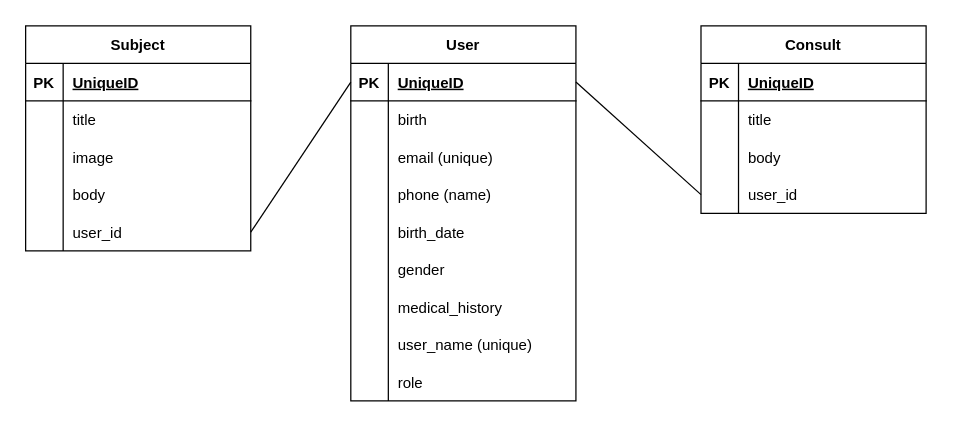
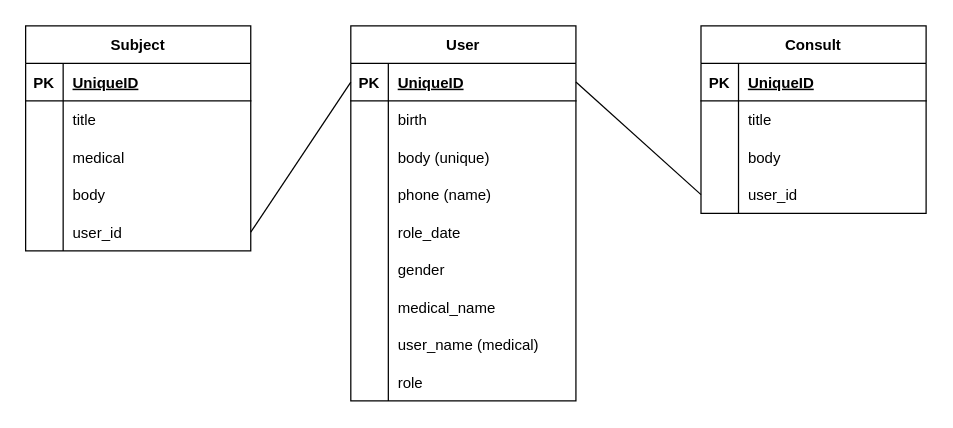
(92, 158) -> (98, 158)
(449, 158) -> (448, 158)
(438, 233) -> (433, 233)
(455, 308) -> (444, 308)
(469, 345) -> (471, 345)
